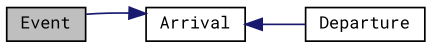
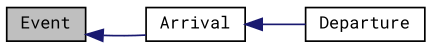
(108, 13) -> (125, 36)
